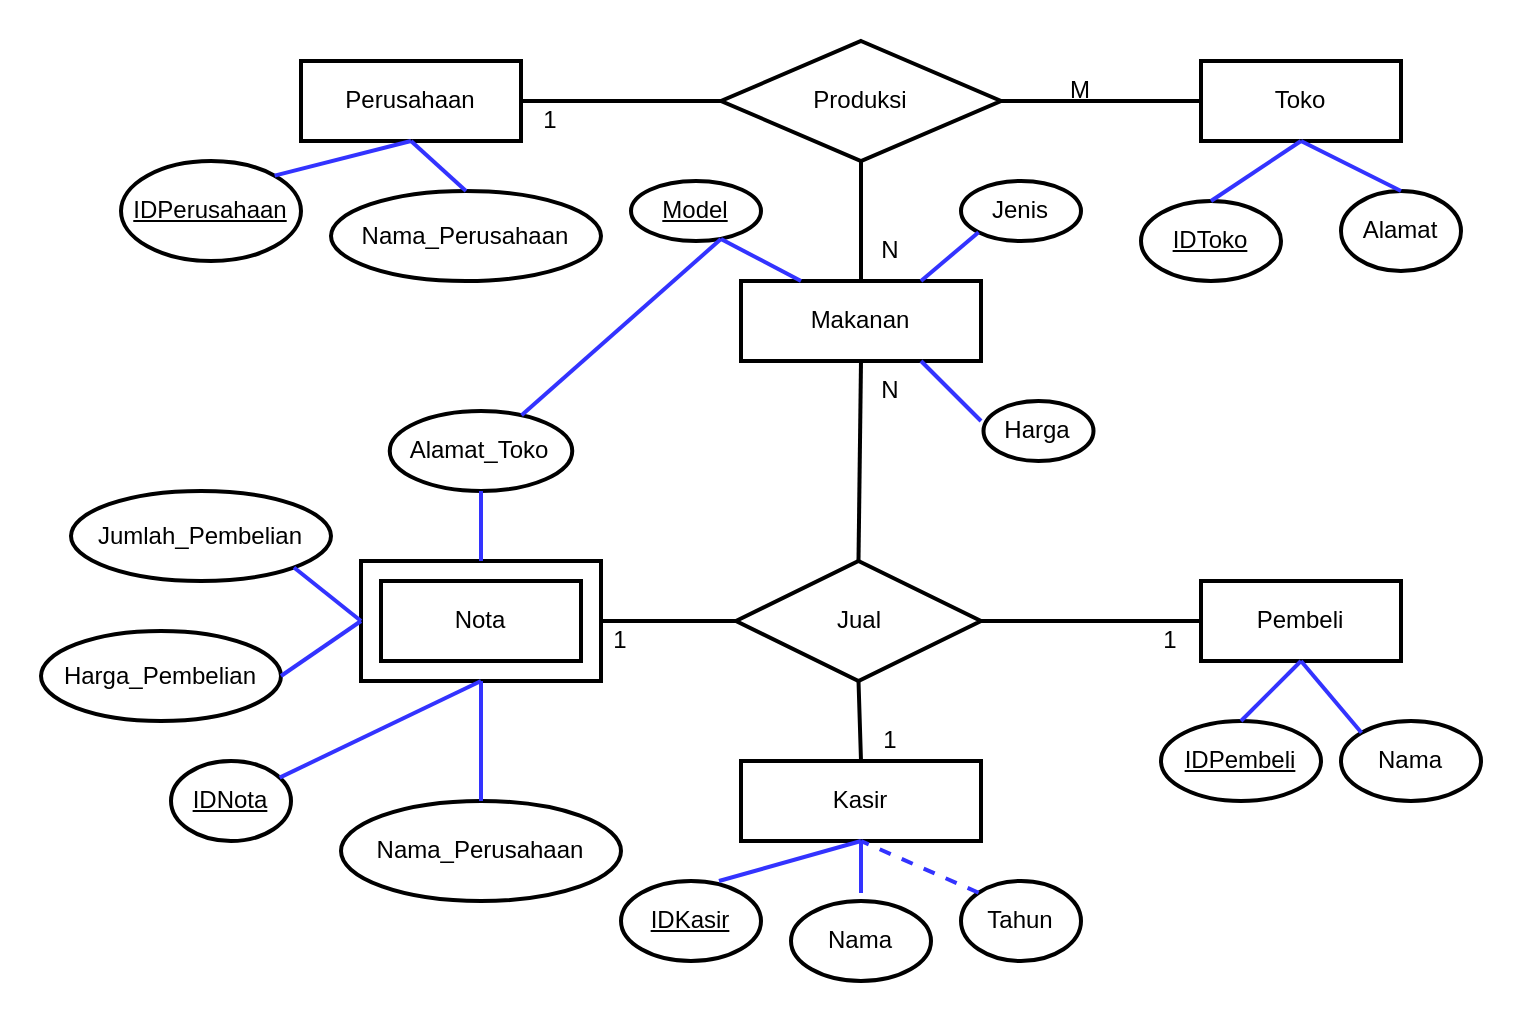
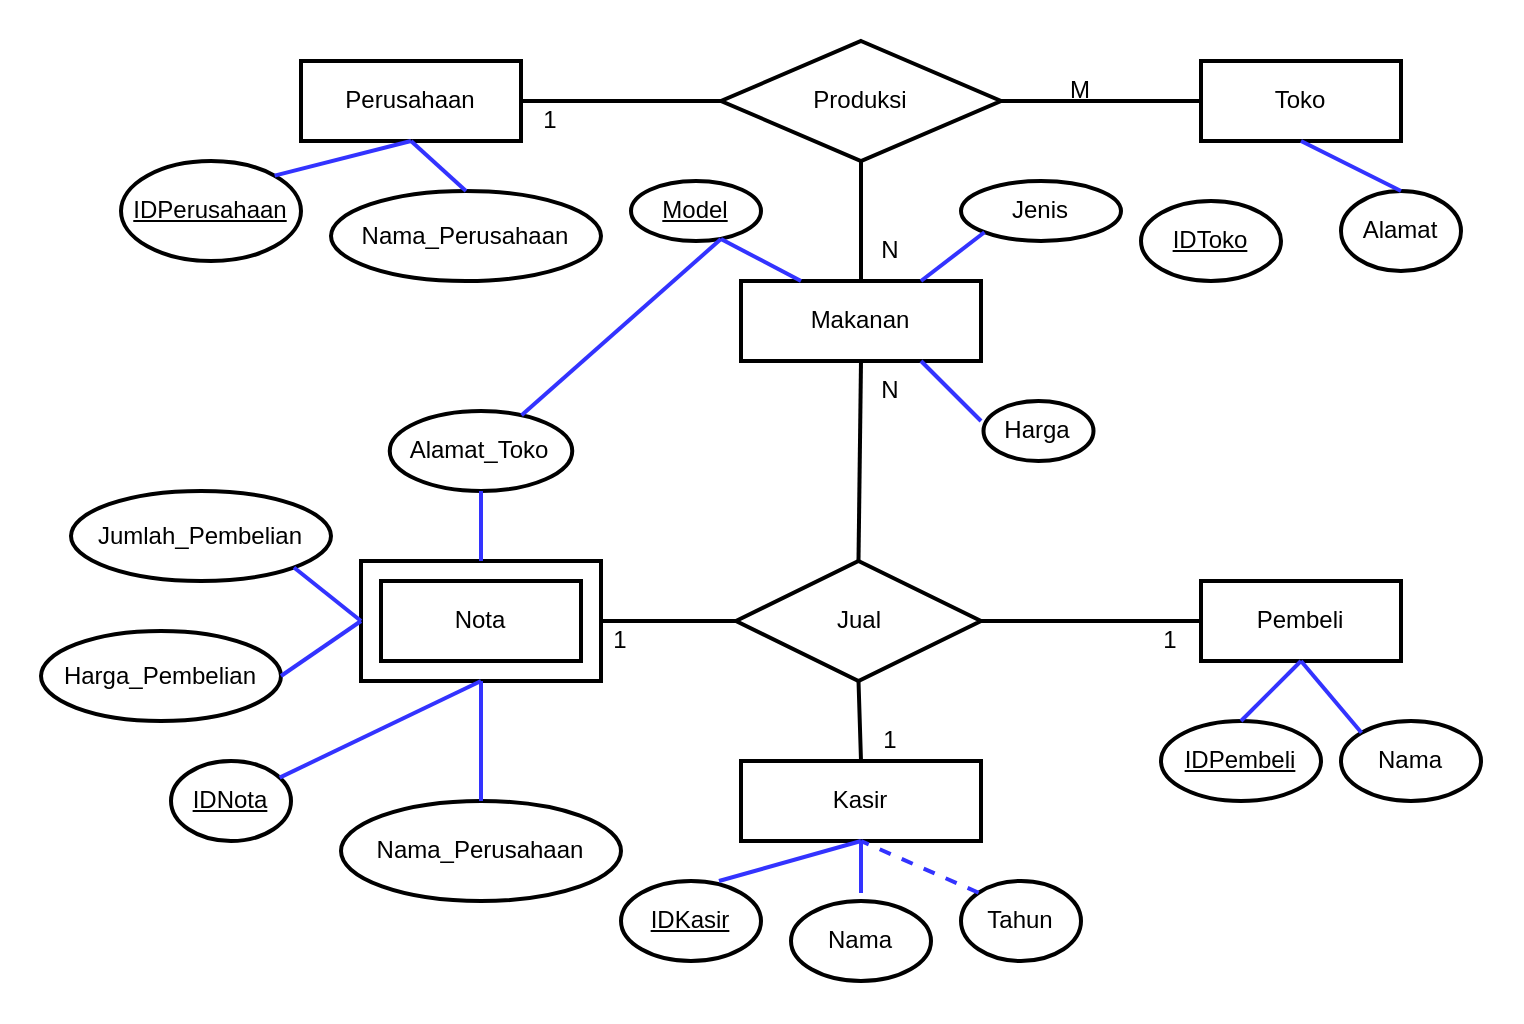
(1256, 171) -> none
(1021, 211) -> (1041, 211)
